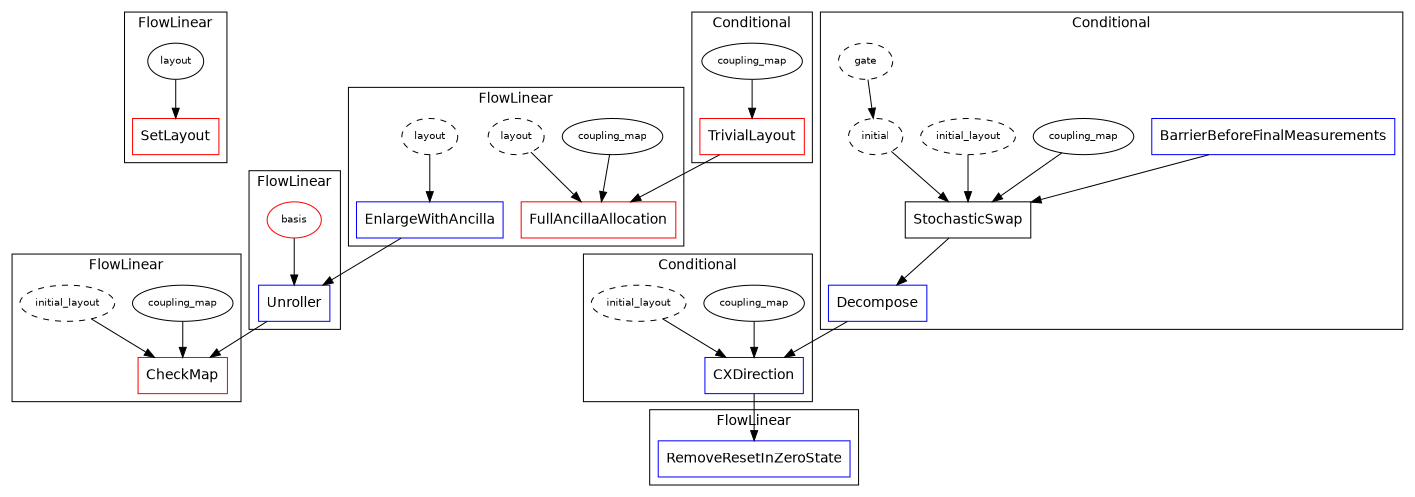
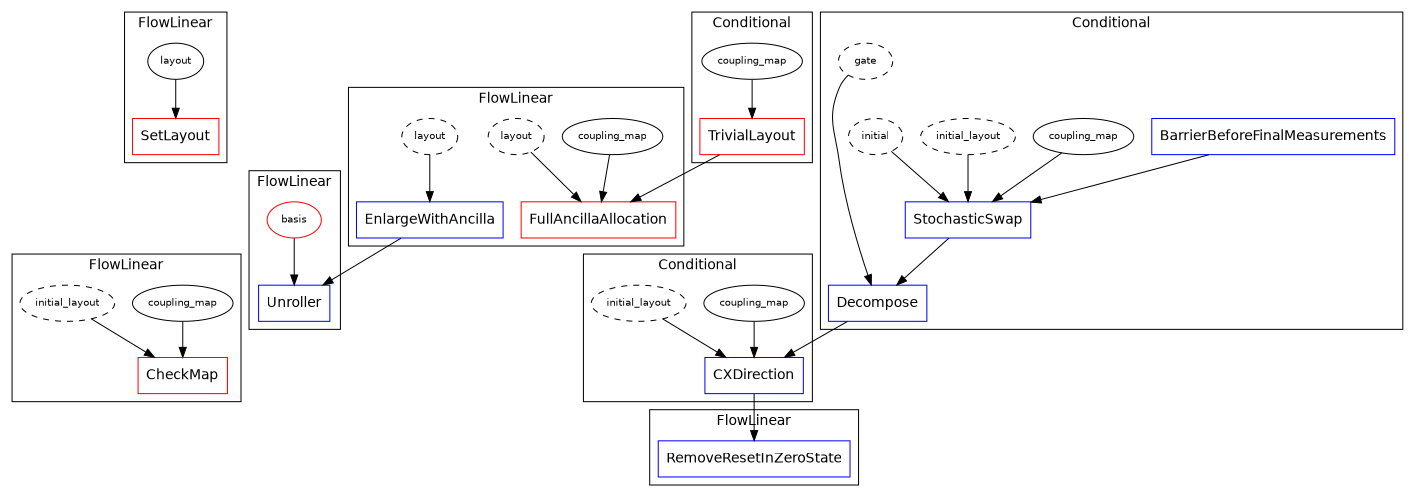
(870, 94) -> (841, 175)
(968, 220) -> (968, 220)
(235, 342) -> none
